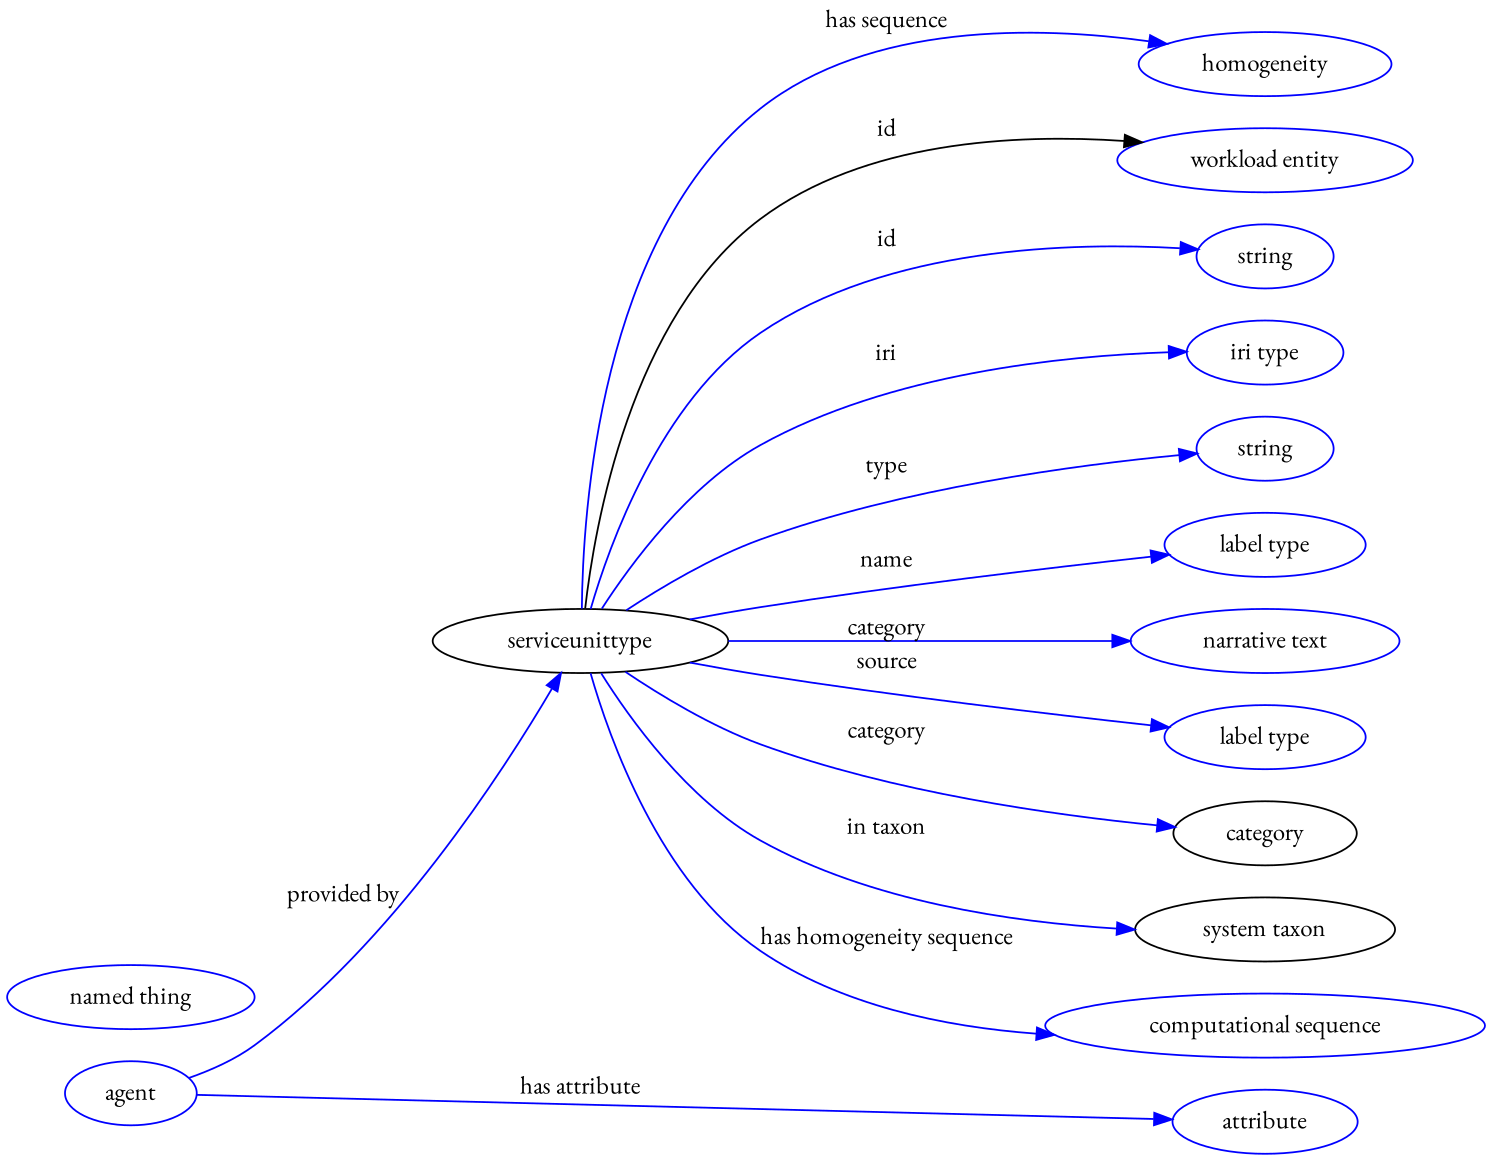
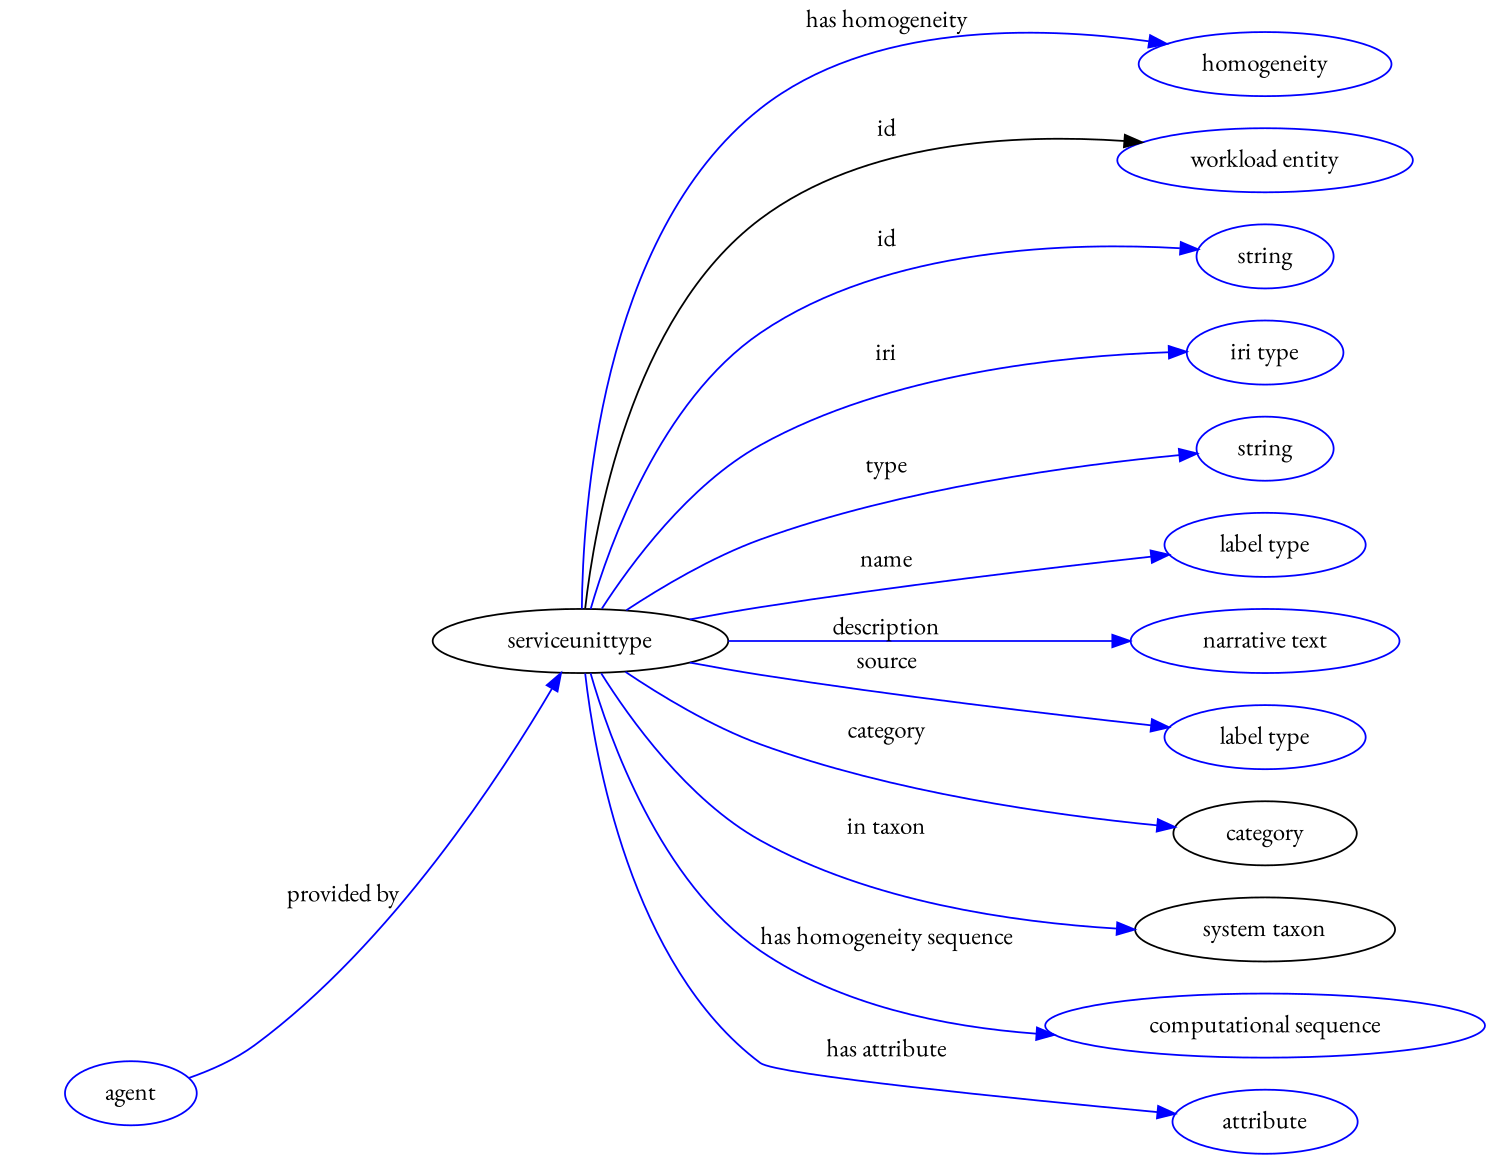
(887, 20) -> (887, 20)
(887, 628) -> (887, 628)
(131, 997) -> none
(675, 1107) -> (747, 1050)
